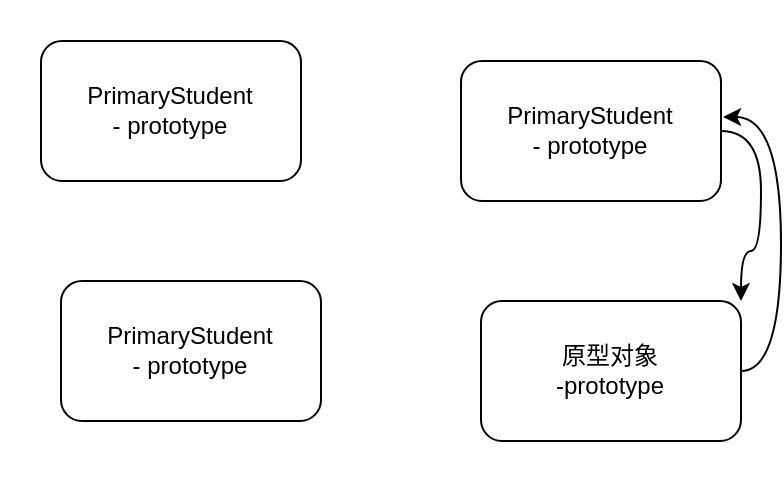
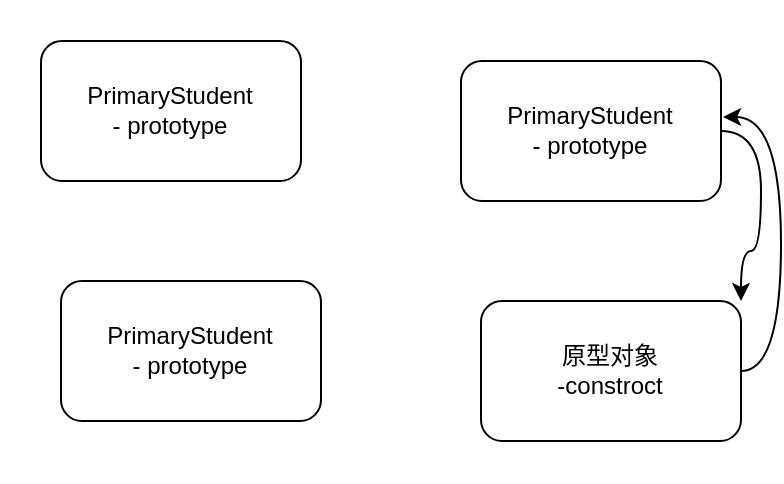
(611, 371) -> (611, 371)
